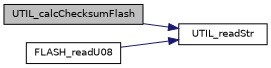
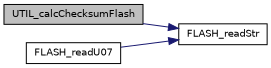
(223, 34) -> (223, 34)
(73, 53) -> (73, 53)
